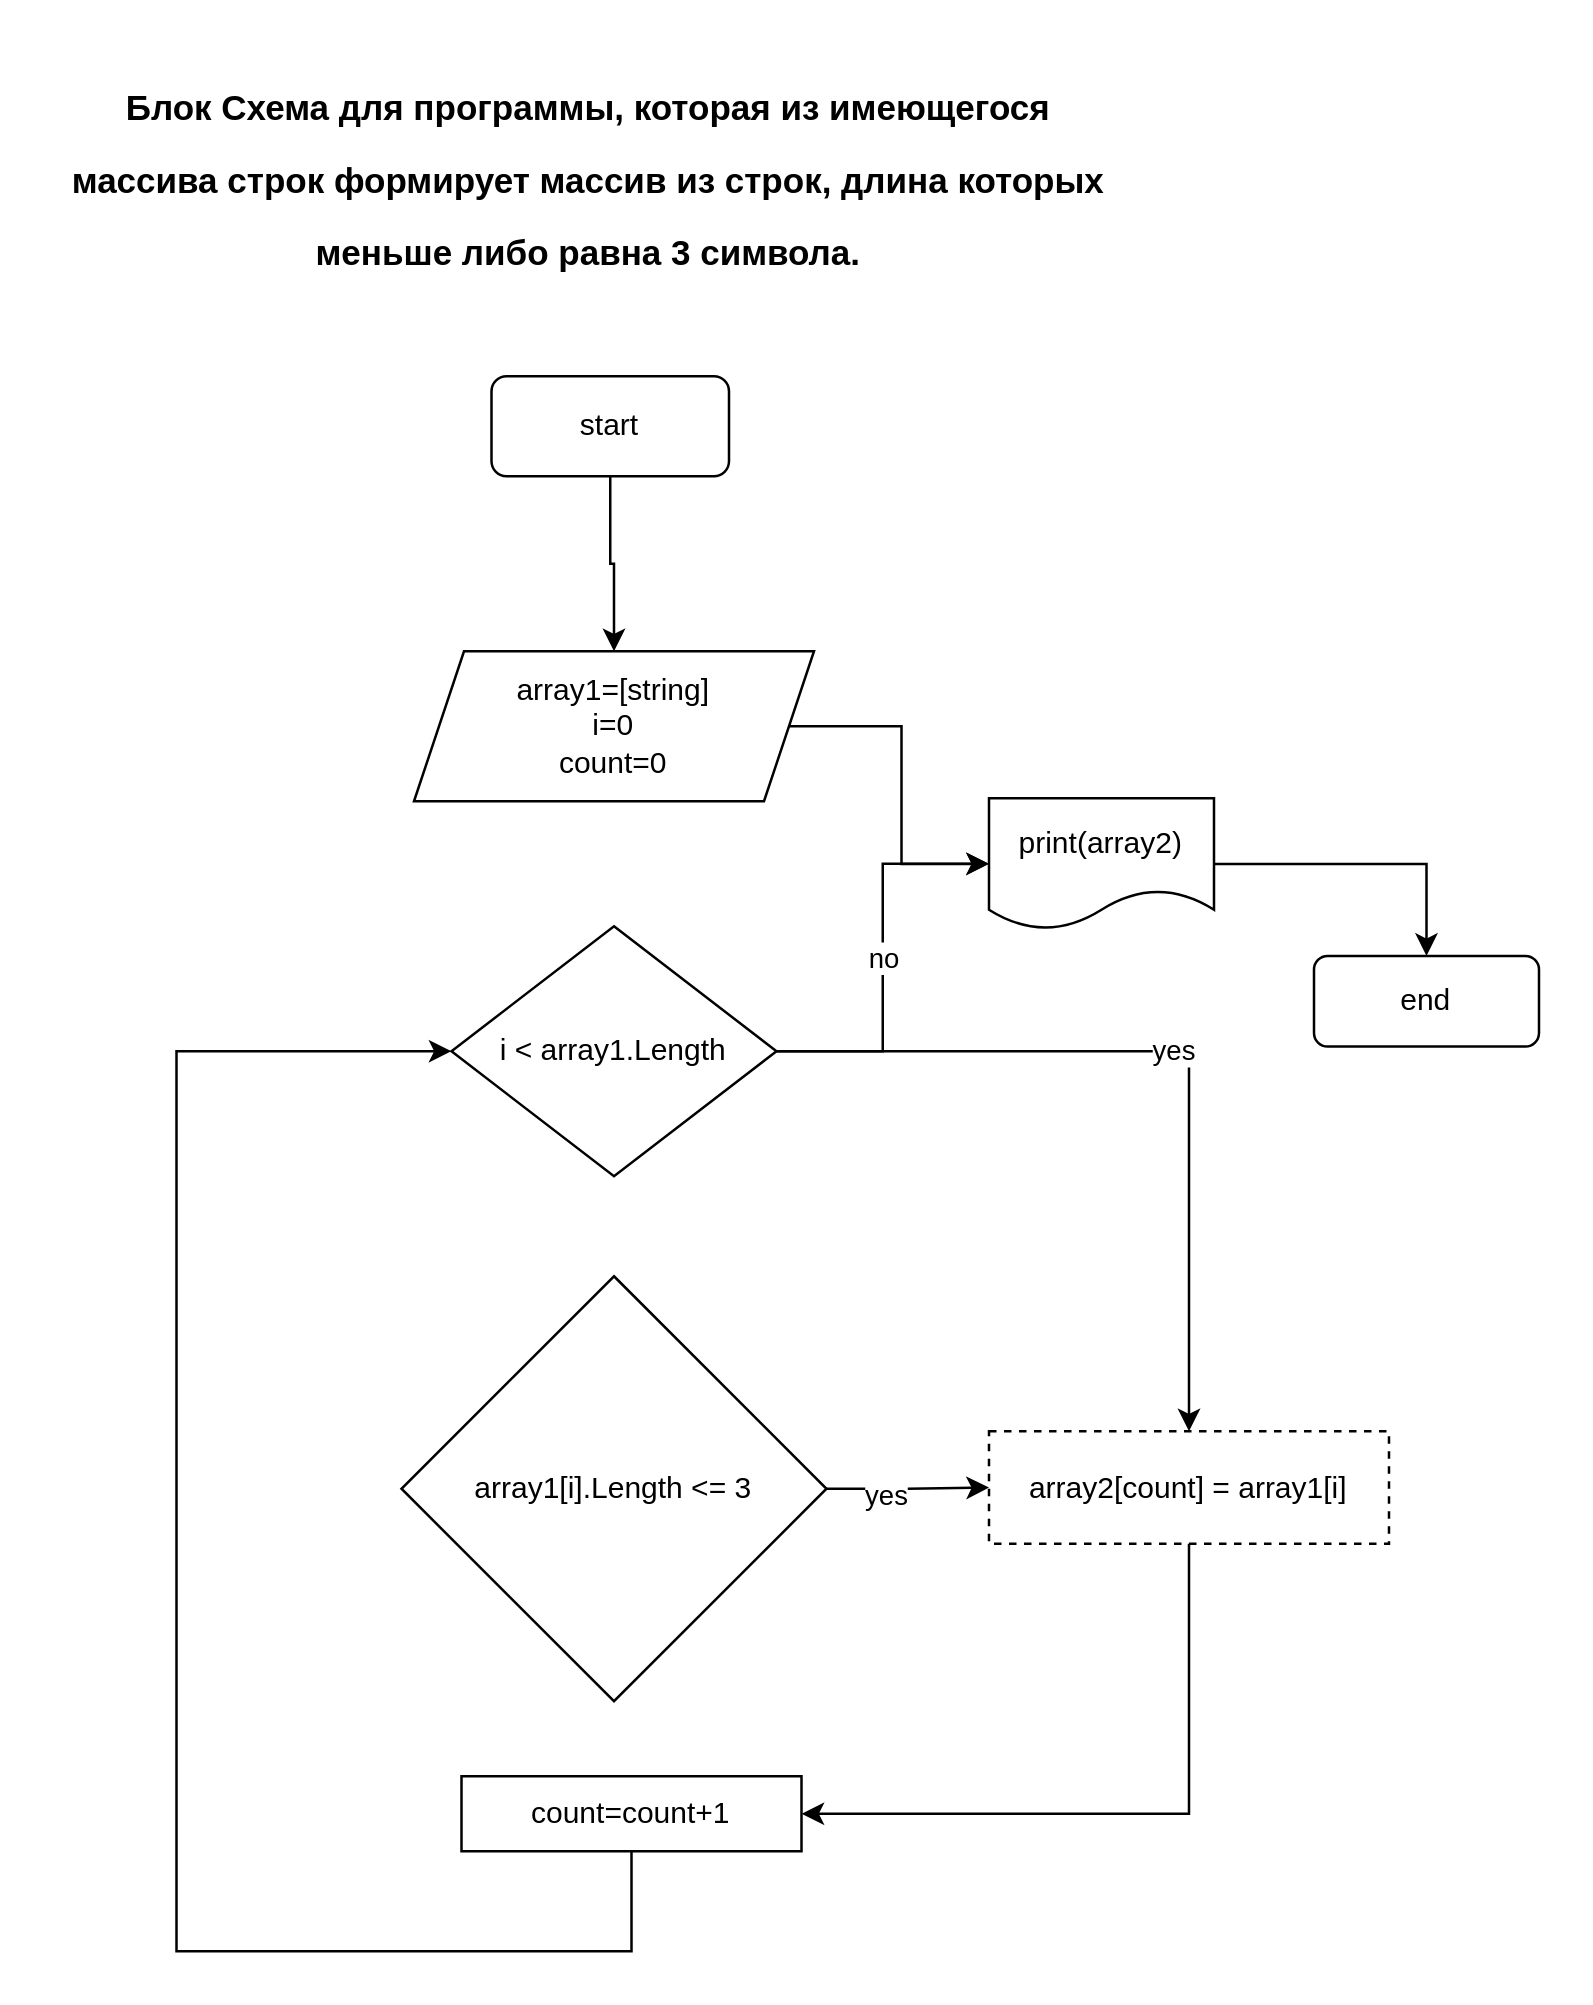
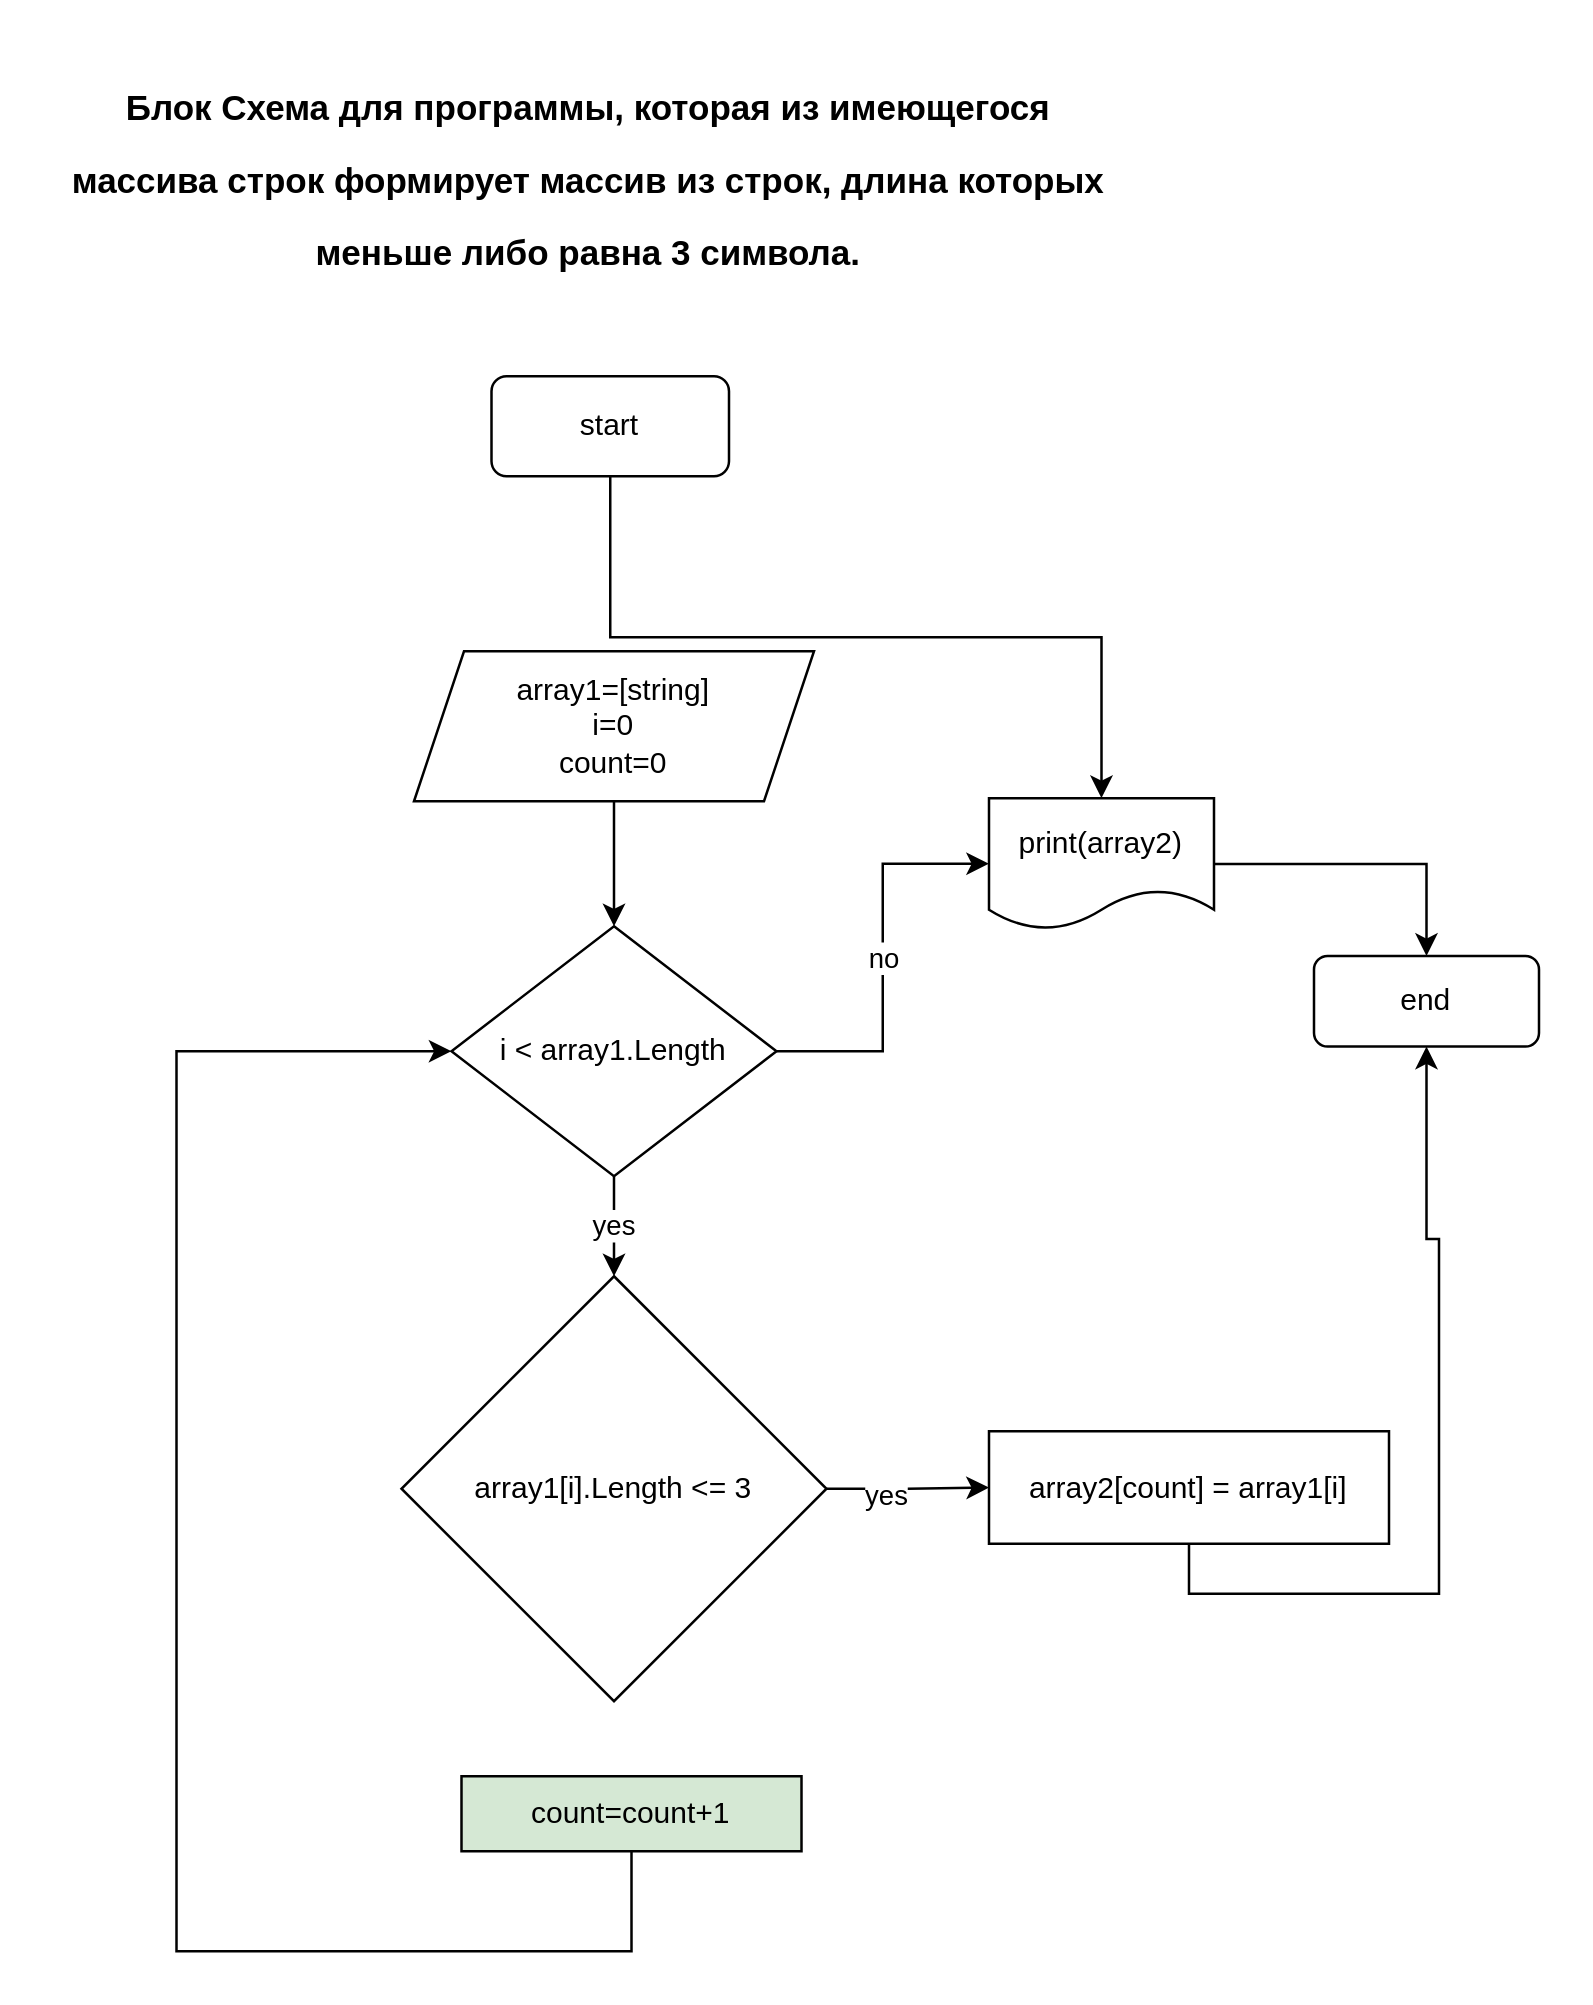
(614, 596) -> (889, 637)
(901, 736) -> (614, 855)
(1189, 1082) -> (614, 1218)
(1189, 1488) -> (1189, 1488)
(631, 1814) -> (631, 1814)
(1116, 1814) -> (1439, 1449)
